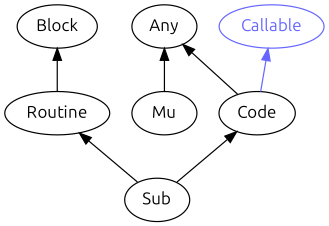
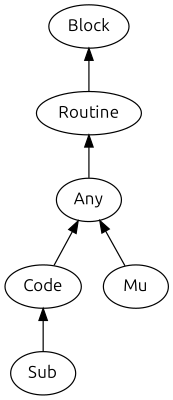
(272, 26) -> none
(113, 162) -> (89, 162)
